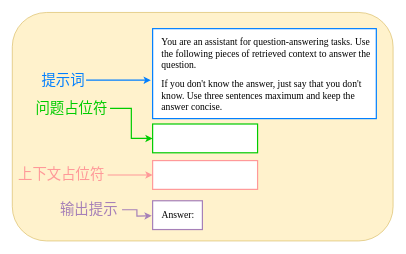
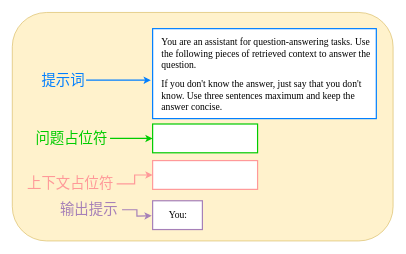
(72, 108) -> (72, 138)
(62, 175) -> (71, 184)
(178, 215) -> (178, 215)
